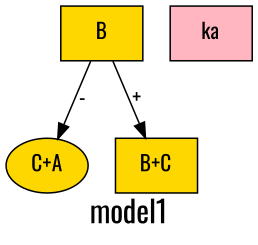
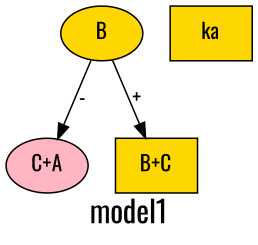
(102, 33) -> (102, 33)
(211, 33) -> (211, 33)
(47, 166) -> (47, 166)
